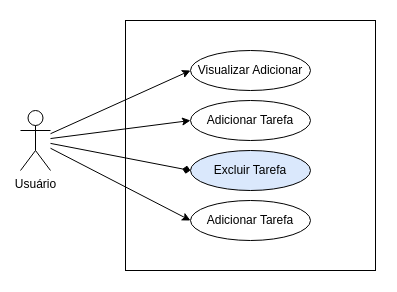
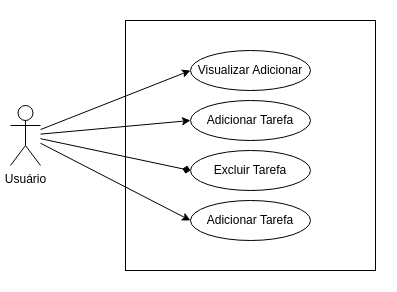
(36, 141) -> (26, 136)
(251, 171) -> (251, 171)
